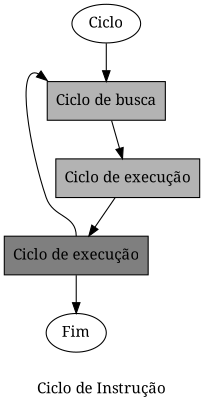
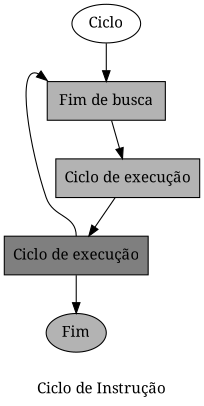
(106, 101) -> (106, 101)
(76, 333) -> (76, 333)
